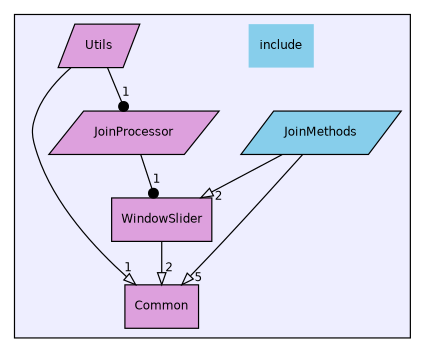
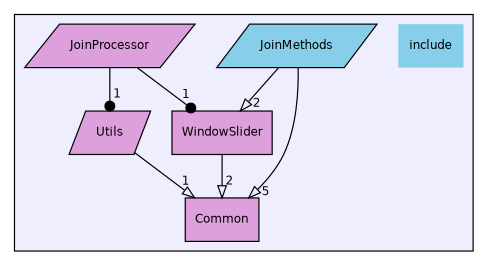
(115, 85) -> (110, 85)
